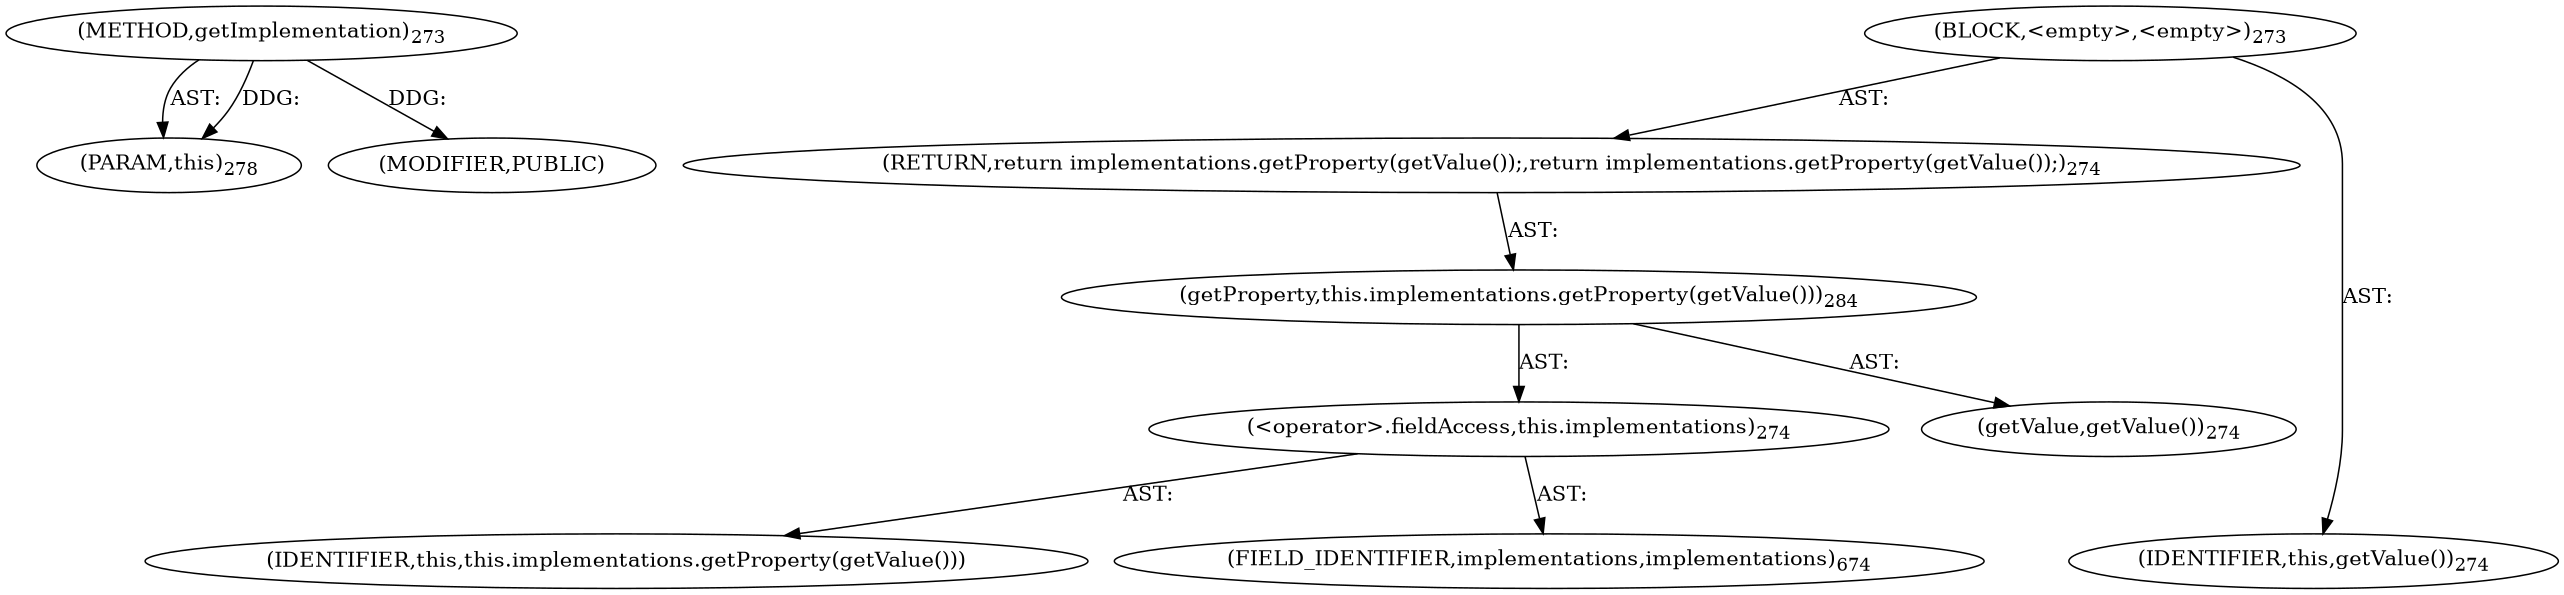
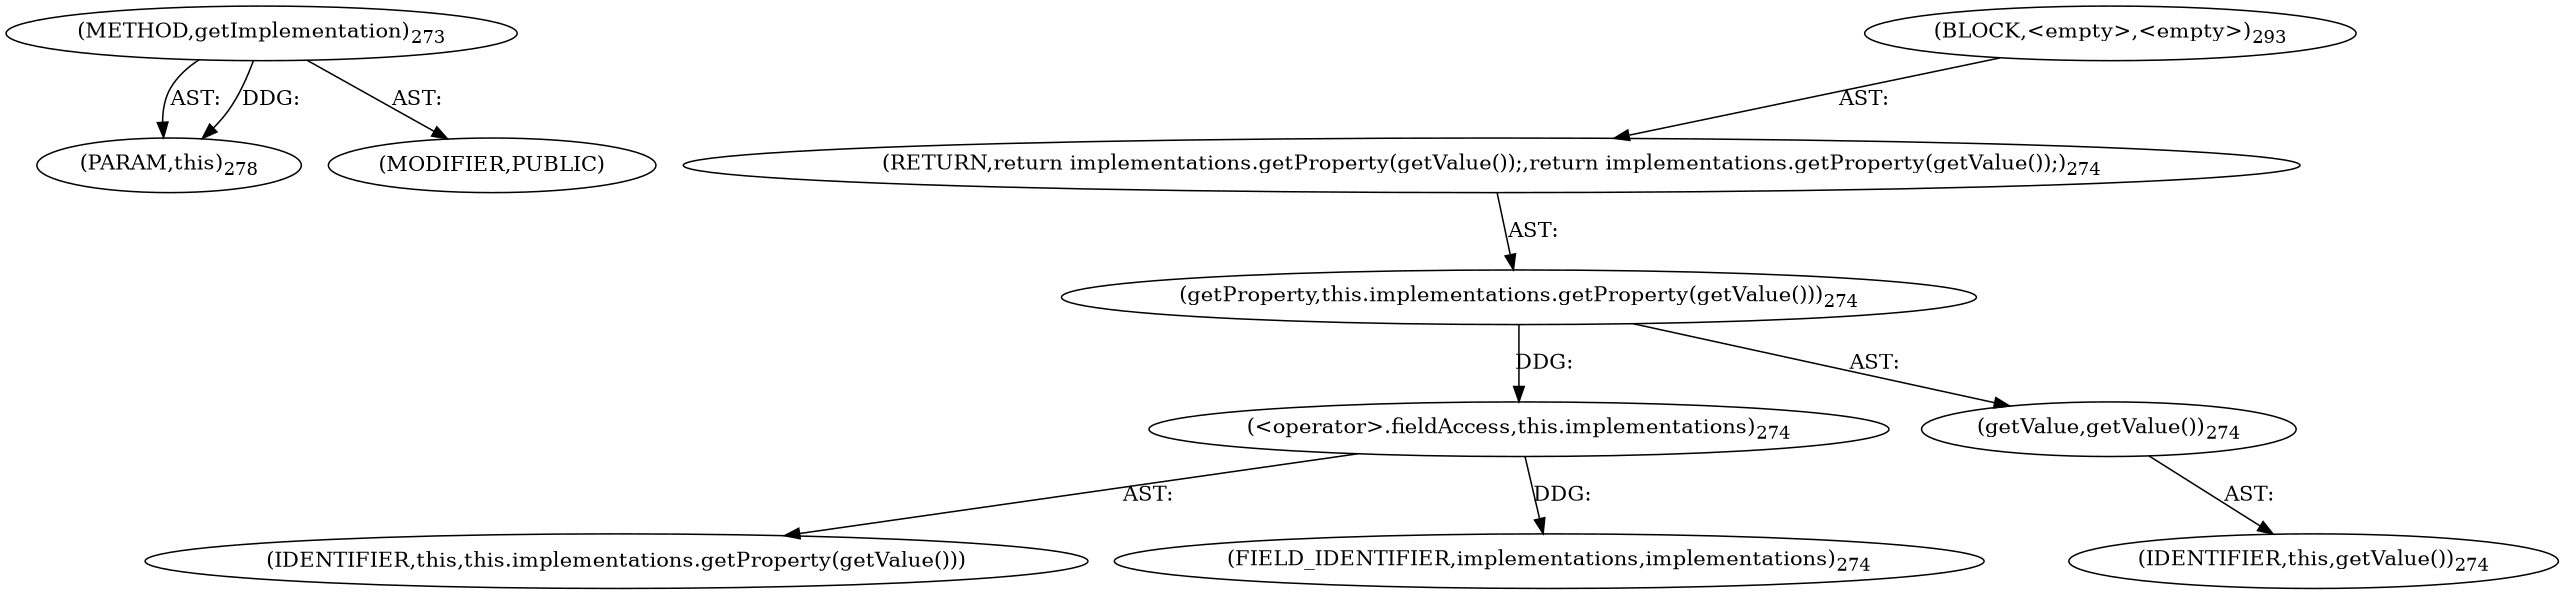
(2270, 31) -> (2270, 31)
(421, 99) -> (421, 99)
(2342, 261) -> (2204, 491)
(1841, 295) -> (1841, 295)
(1548, 363) -> (1548, 363)
(1566, 495) -> (1566, 495)
(1854, 559) -> (1854, 559)
